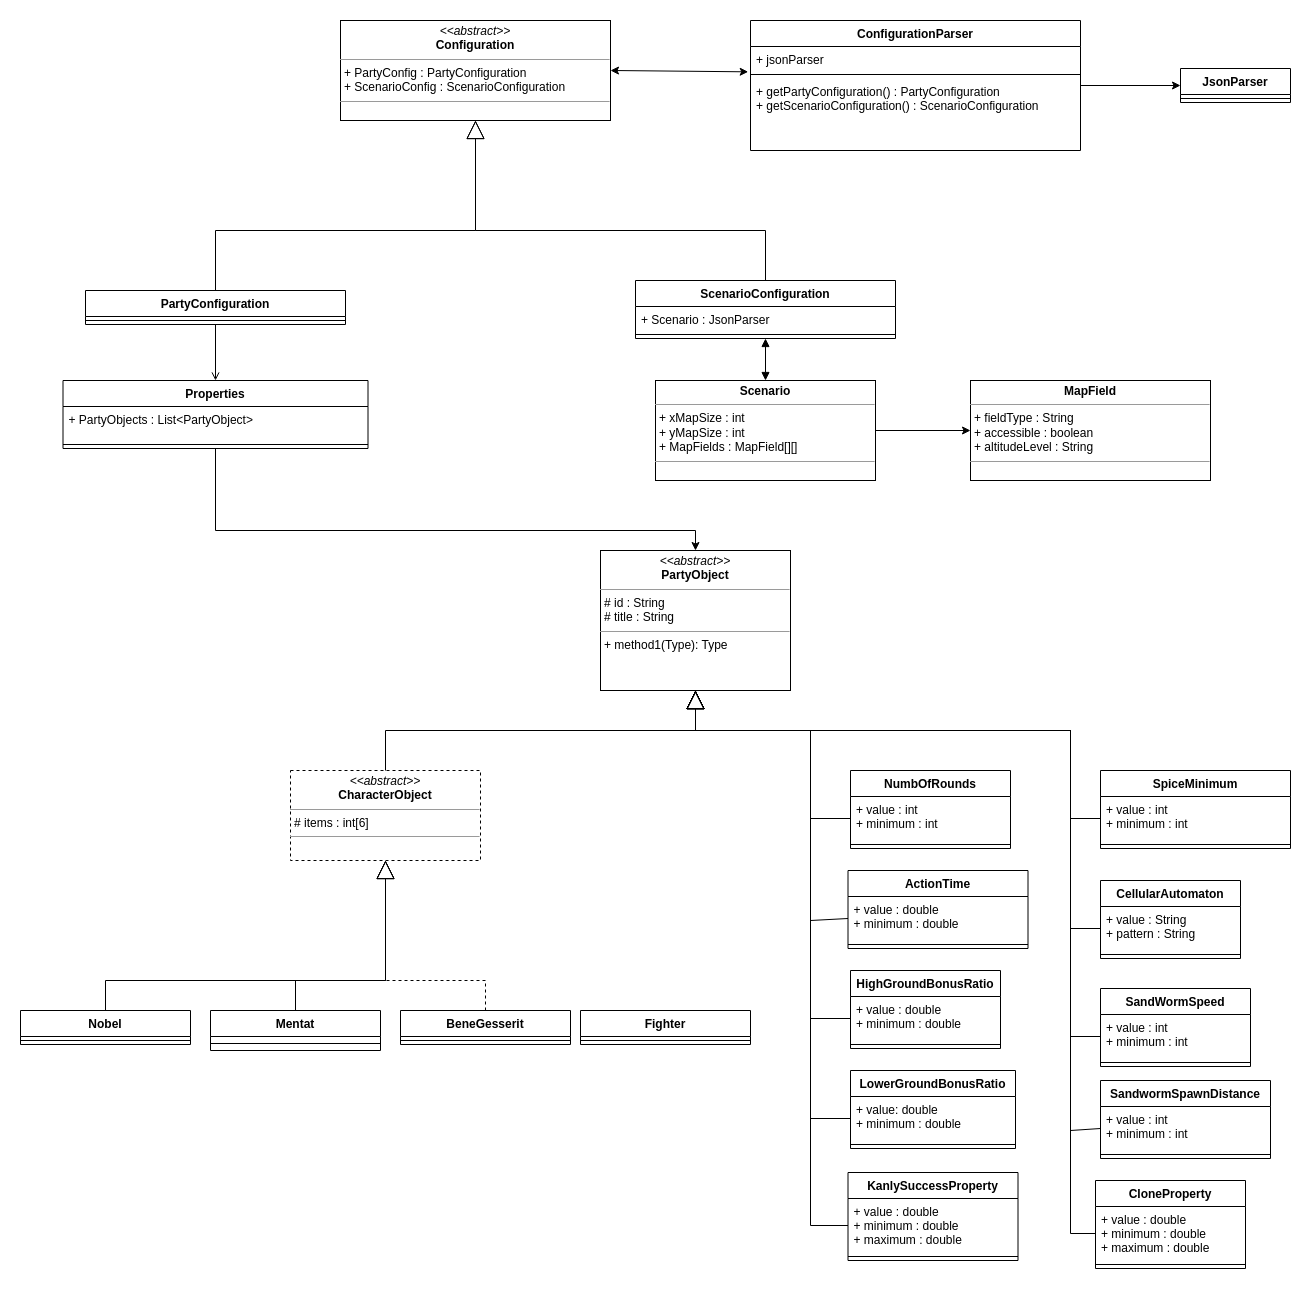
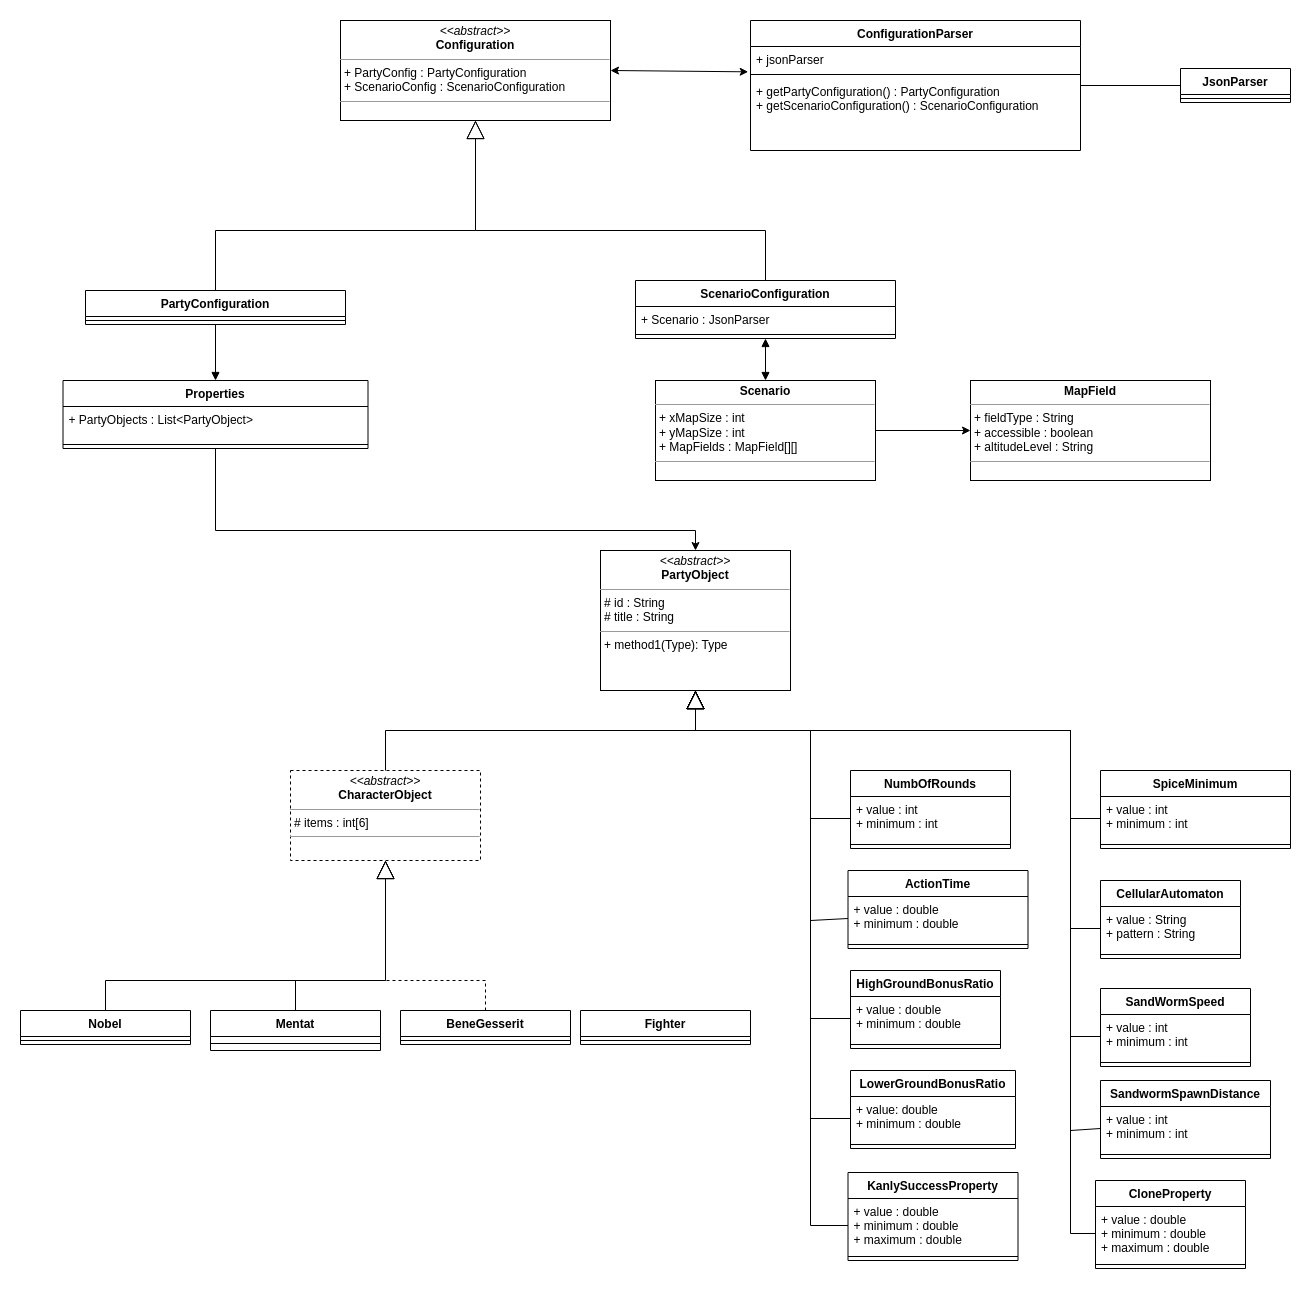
(1172, 86) -> (1174, 86)
(216, 373) -> (216, 371)
